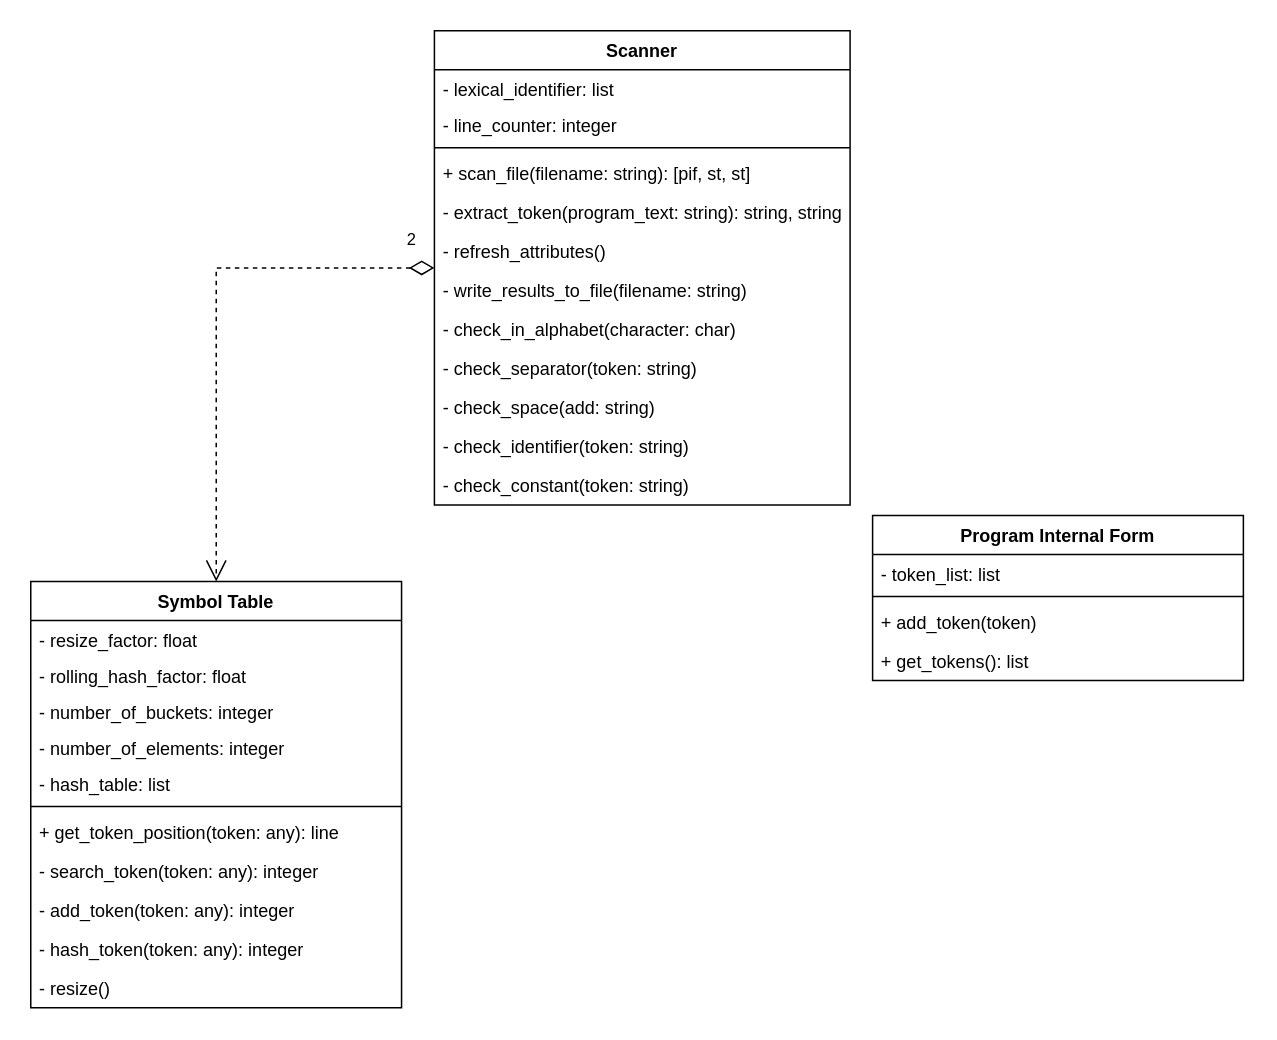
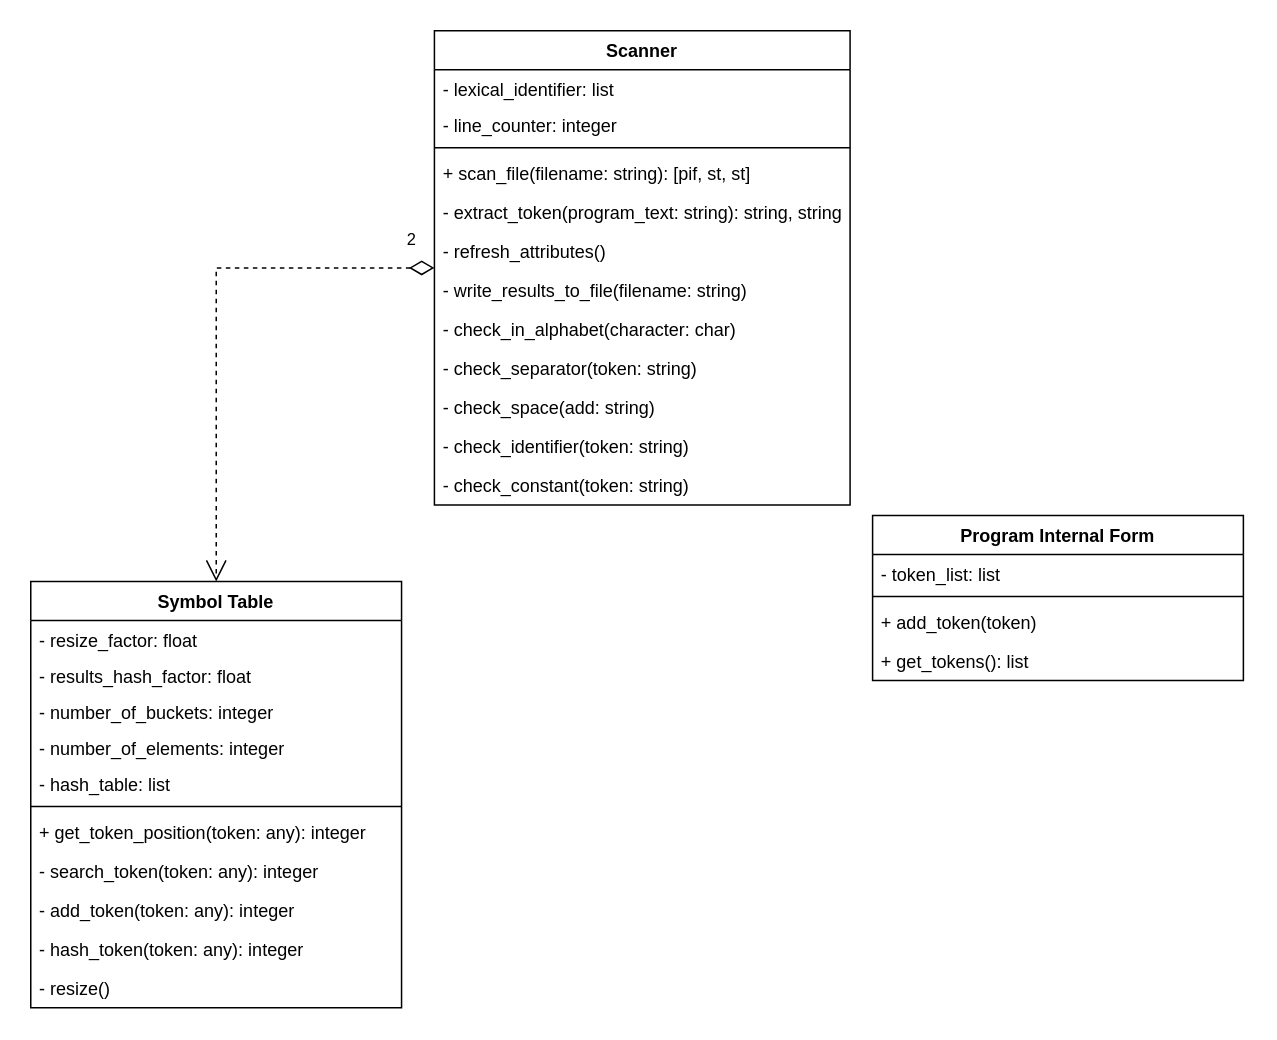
(164, 677) -> (168, 677)
(209, 833) -> (227, 833)
